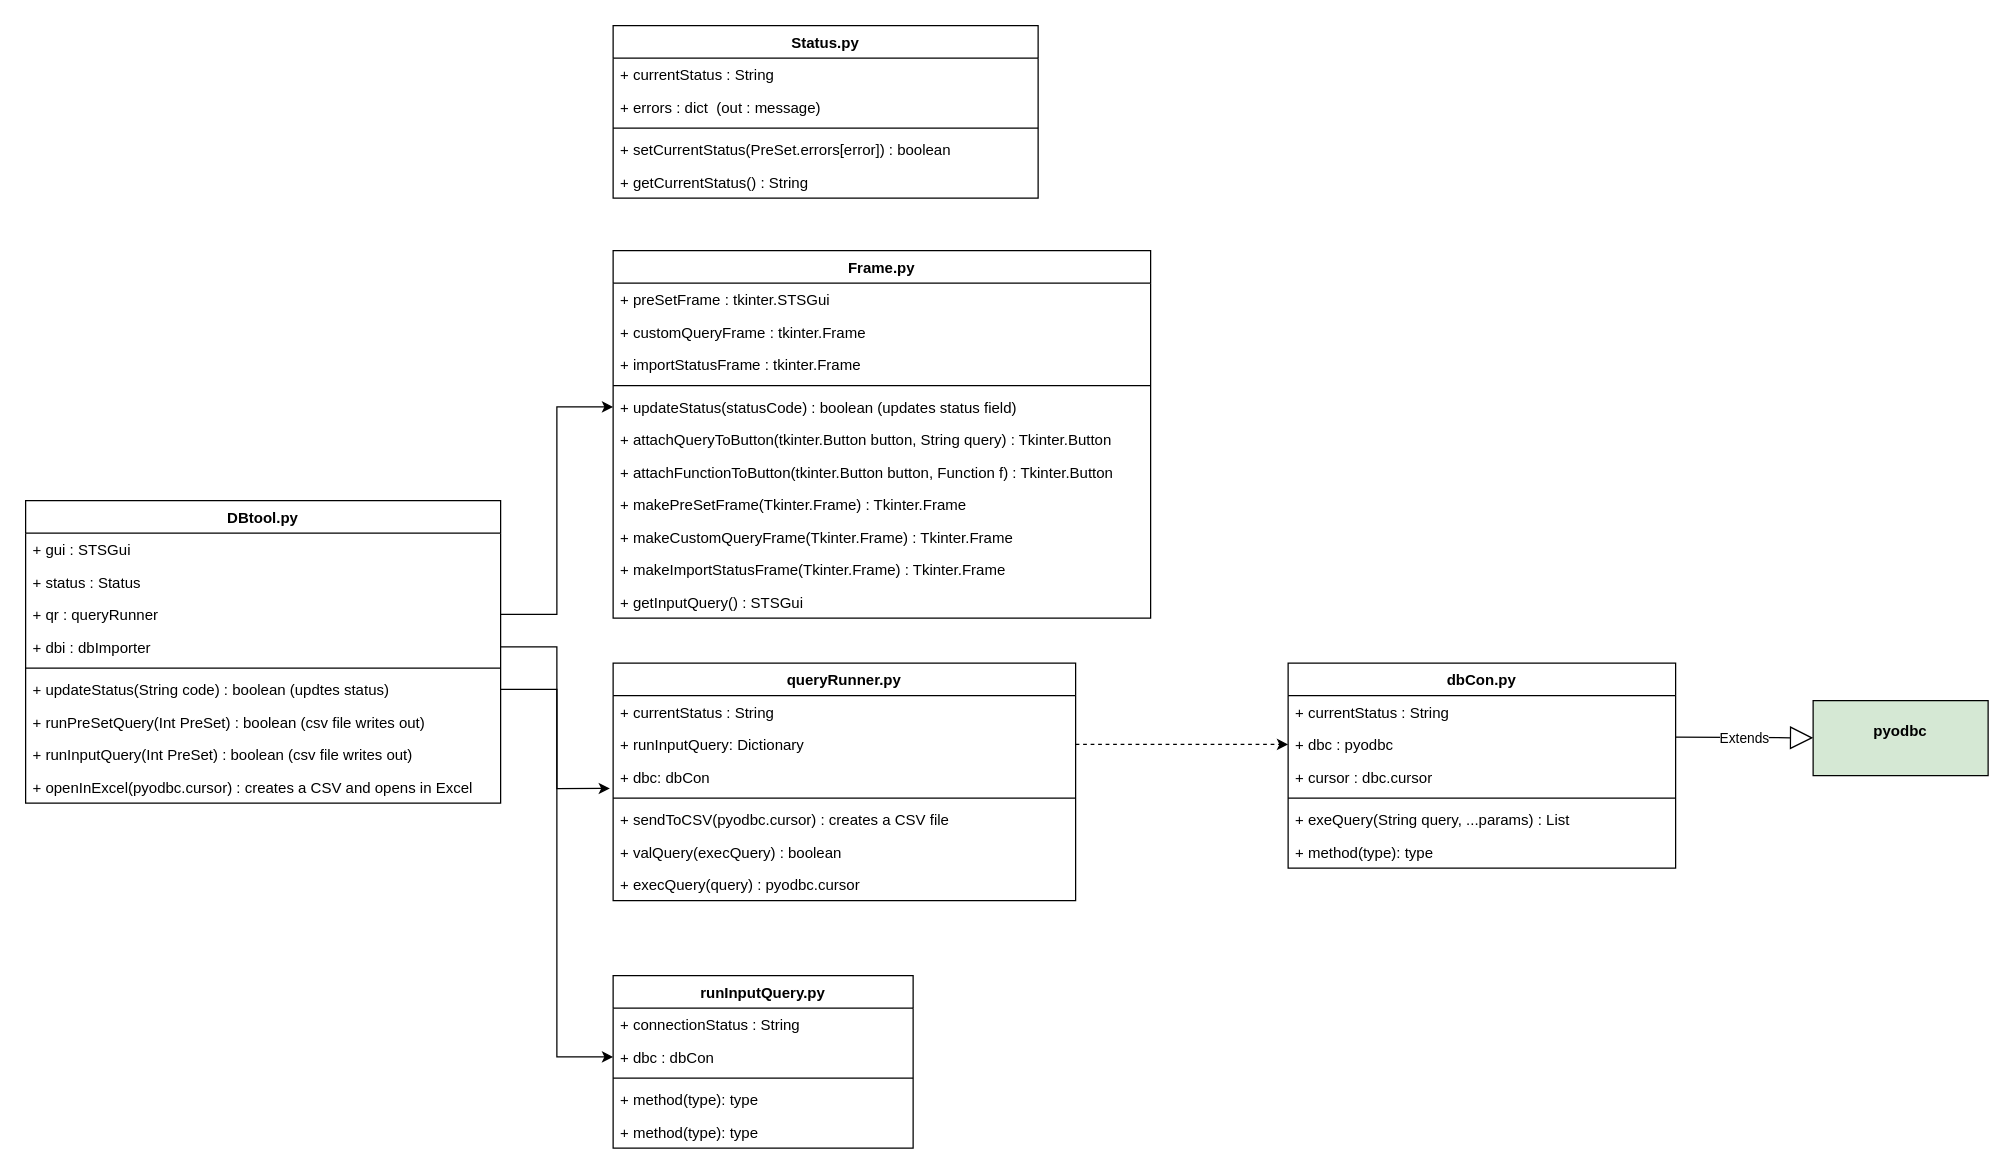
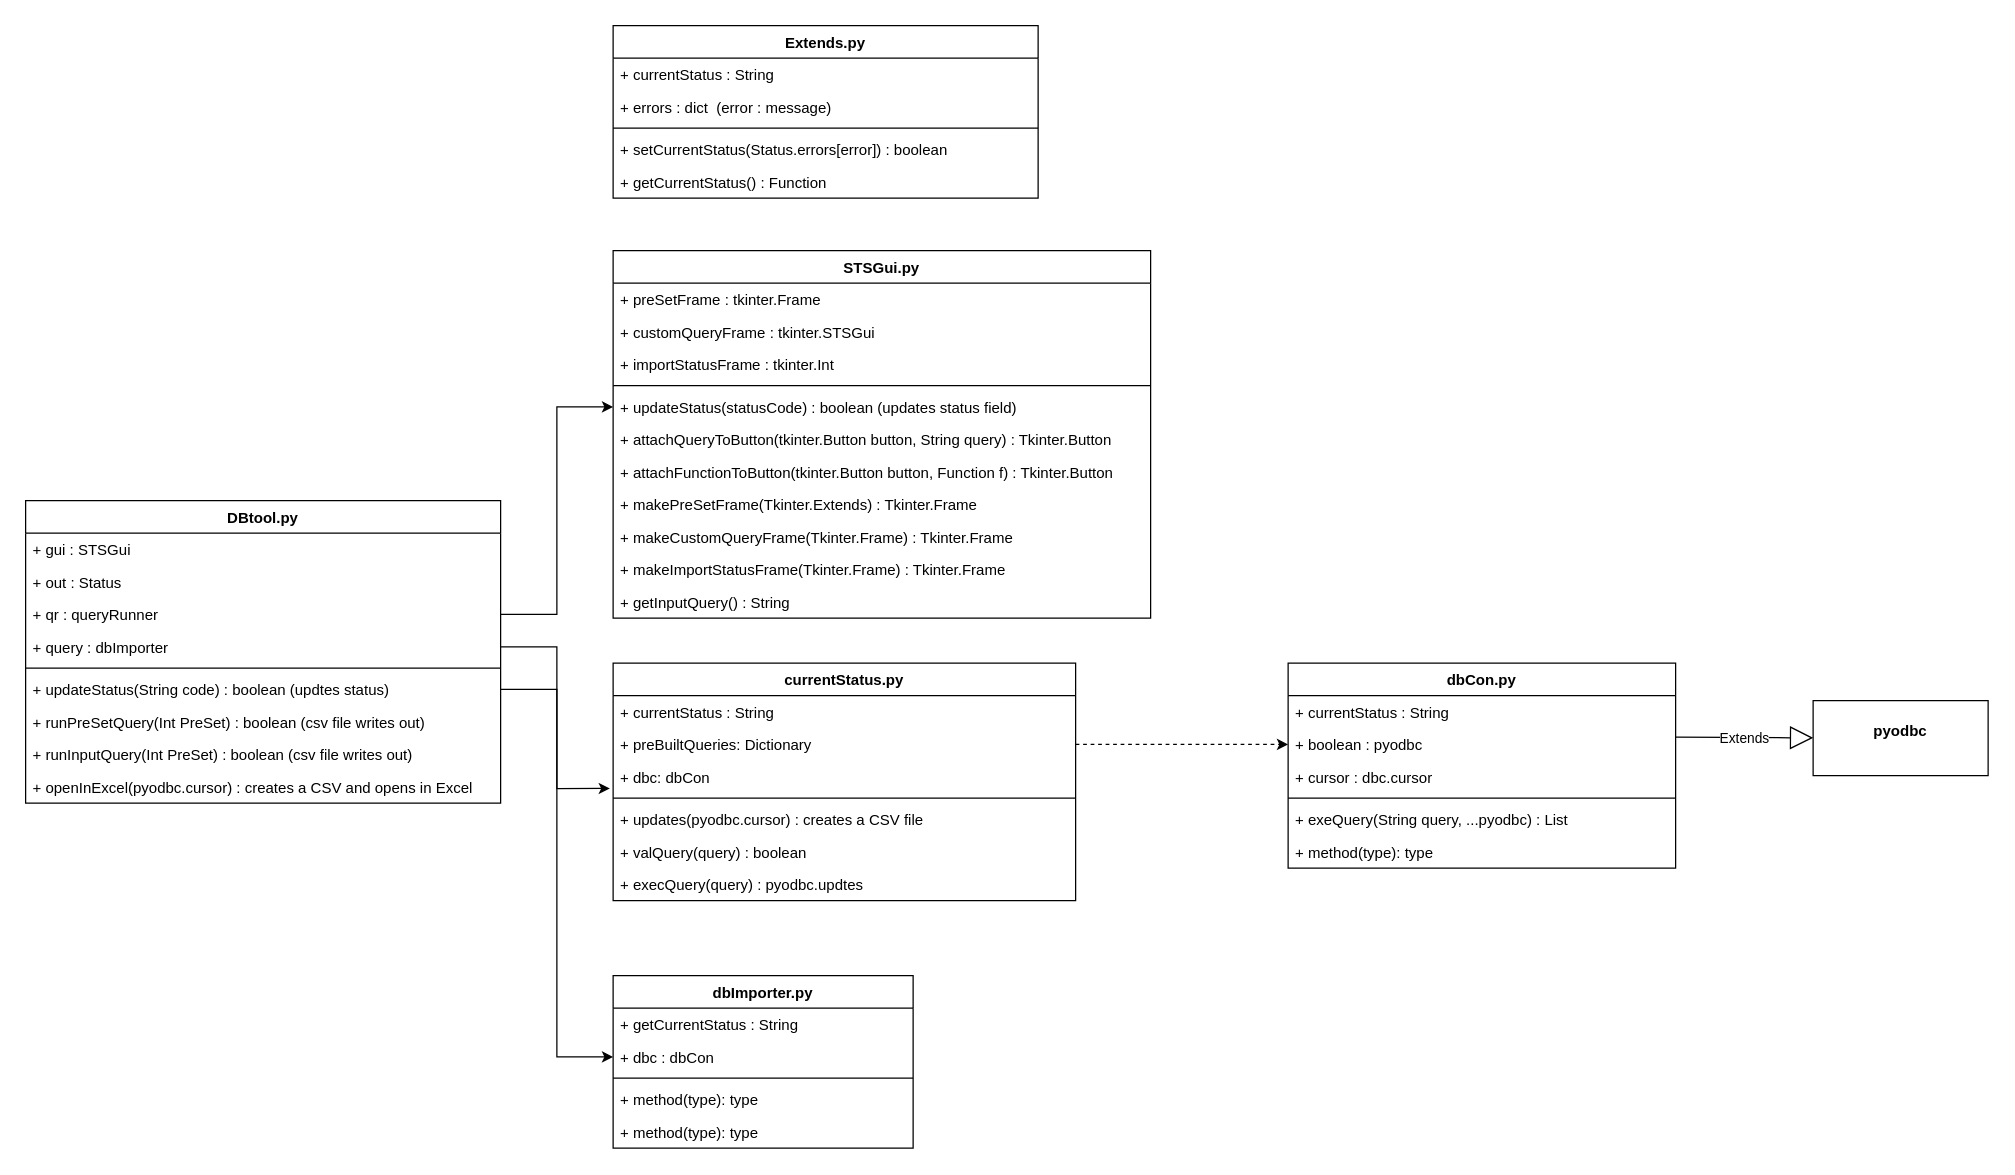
(825, 43) -> (825, 43)
(737, 108) -> (745, 108)
(818, 150) -> (818, 150)
(732, 183) -> (740, 183)
(881, 268) -> (881, 268)
(732, 300) -> (730, 300)
(751, 333) -> (753, 333)
(753, 365) -> (745, 365)
(806, 505) -> (814, 505)
(96, 583) -> (84, 583)
(719, 603) -> (719, 603)
(98, 648) -> (109, 648)
(844, 680) -> (844, 680)
(1901, 738) -> (1901, 738)
(724, 745) -> (726, 745)
(1346, 745) -> (1361, 745)
(798, 820) -> (790, 820)
(1448, 820) -> (1448, 820)
(739, 853) -> (722, 853)
(753, 885) -> (753, 885)
(763, 993) -> (763, 993)
(722, 1025) -> (724, 1025)
